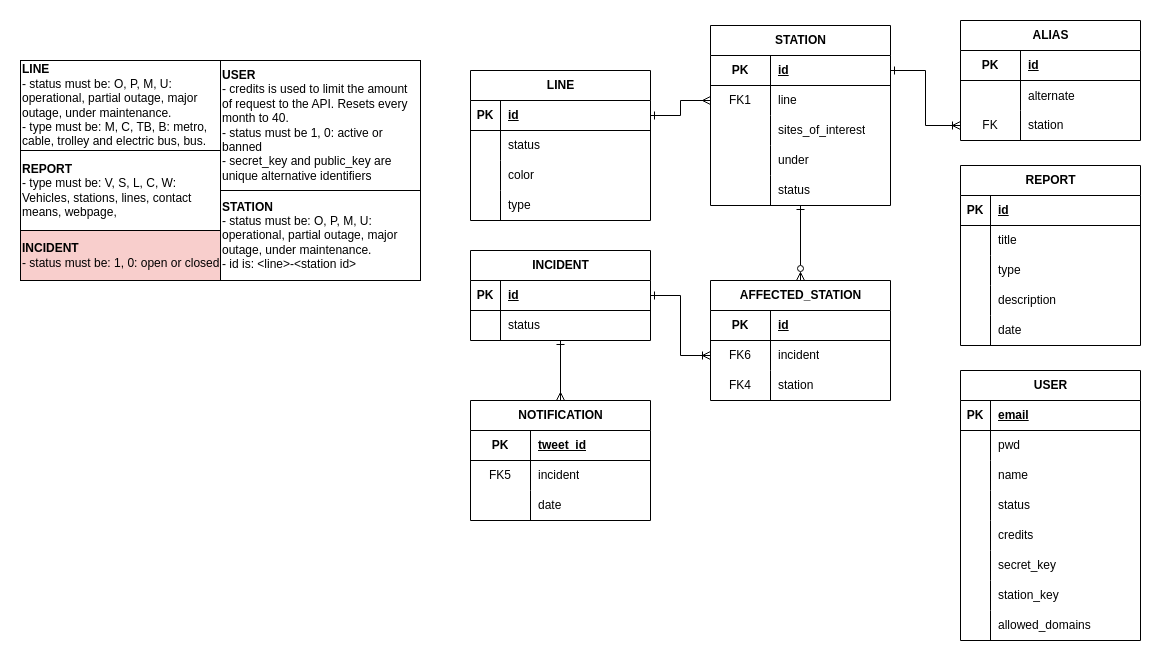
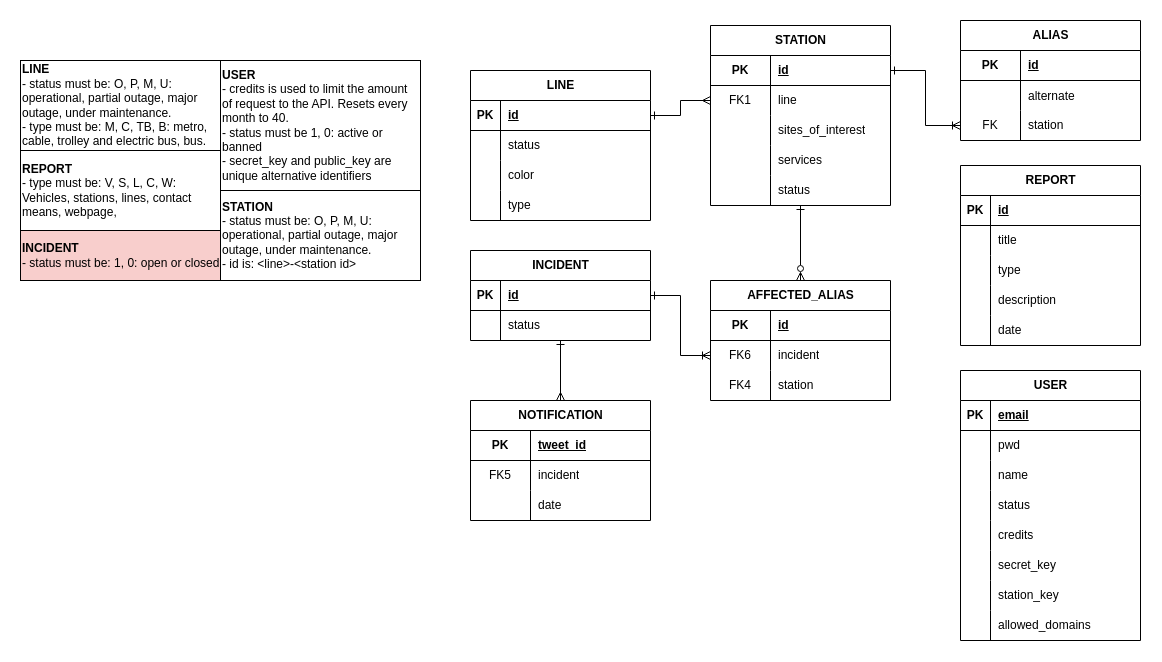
(795, 161) -> (804, 161)
(801, 296) -> (801, 296)
